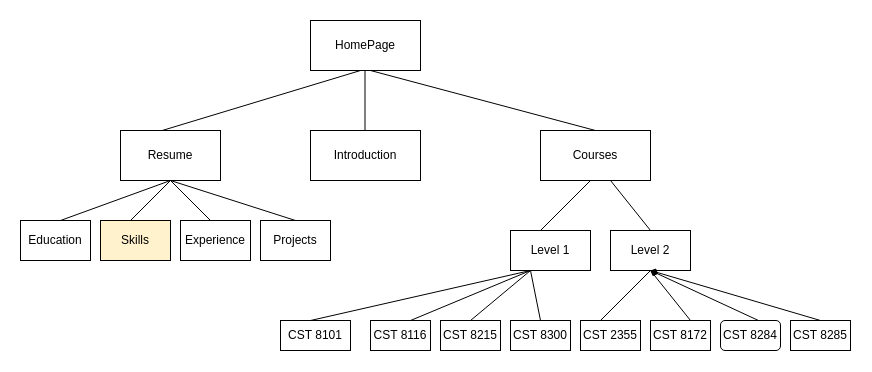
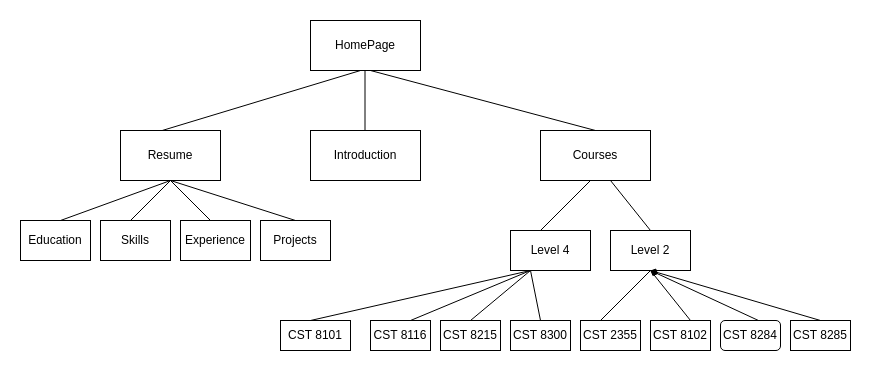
(136, 241) -> (136, 241)
(551, 251) -> (551, 251)
(681, 336) -> (681, 336)
